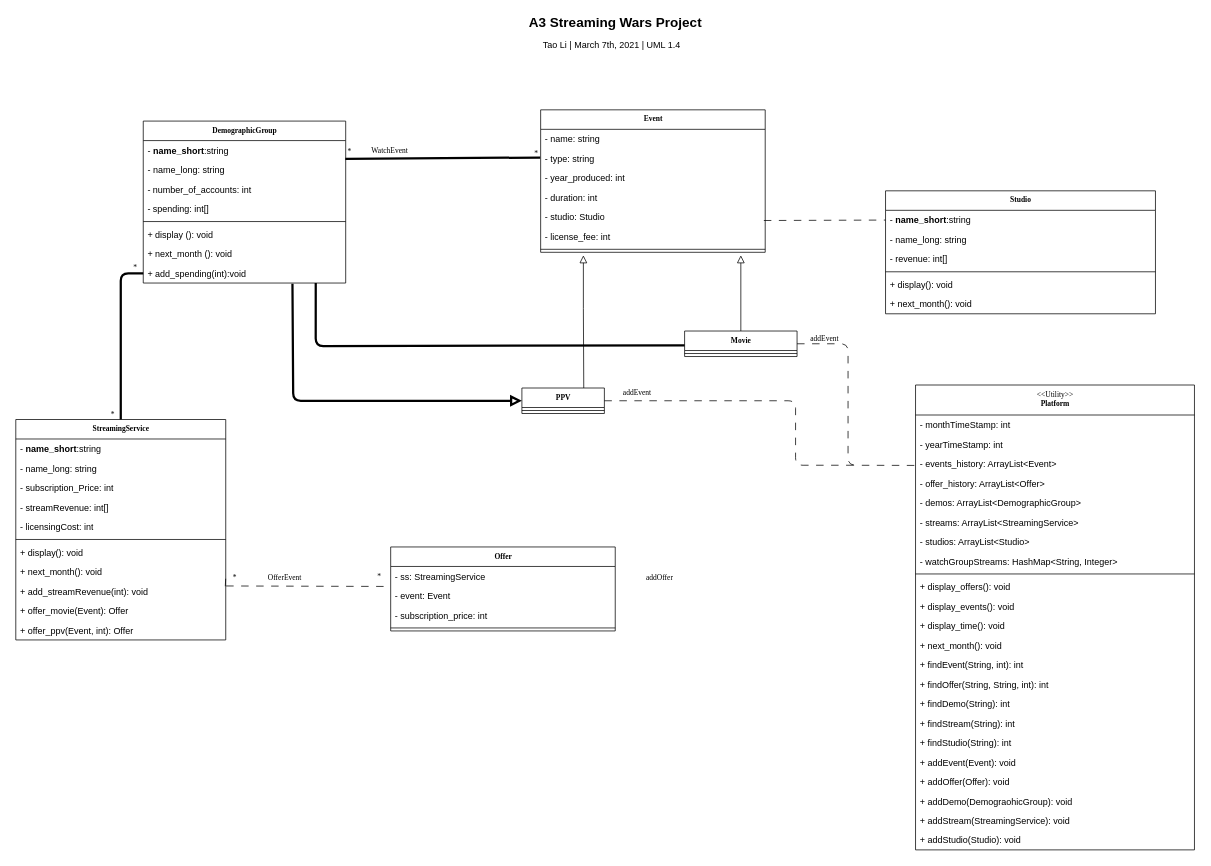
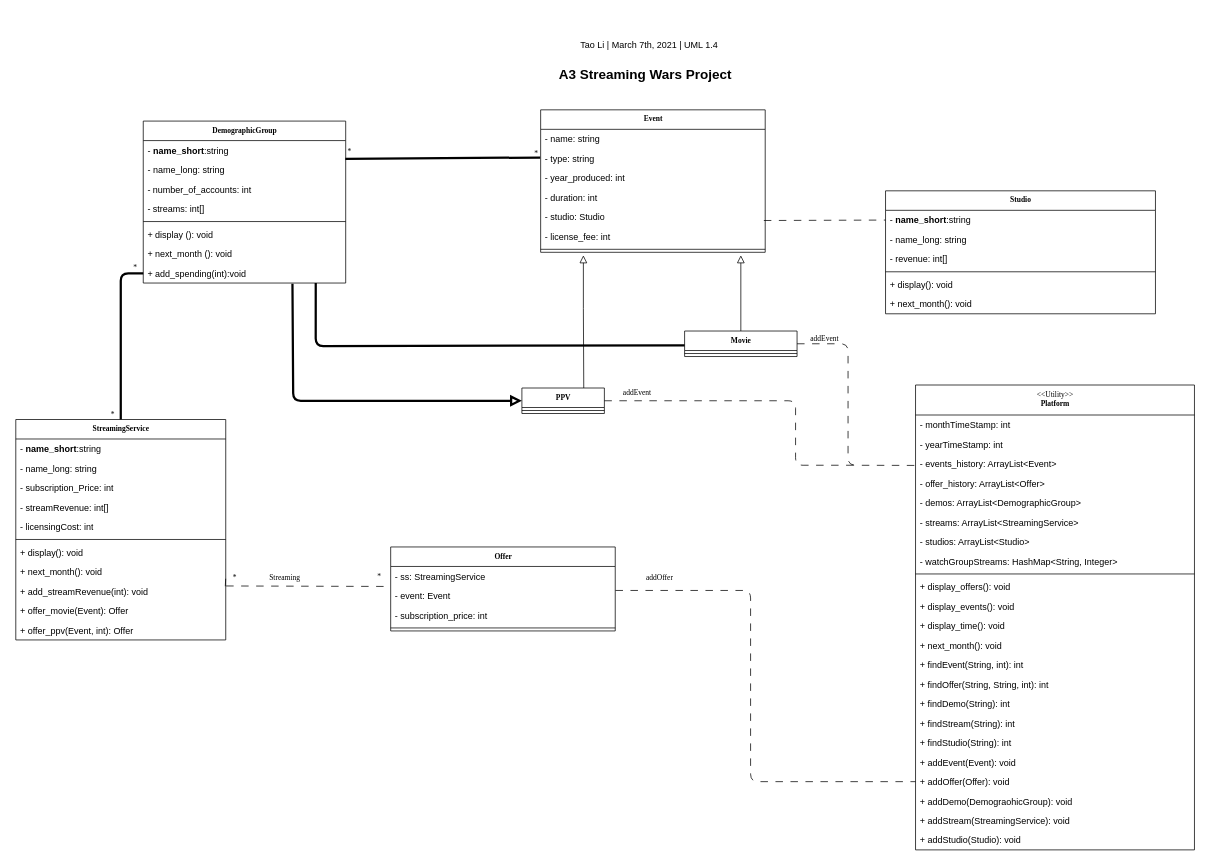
(615, 23) -> (645, 75)
(612, 45) -> (649, 45)
(390, 150) -> none
(184, 209) -> (183, 209)
(285, 578) -> (285, 578)
none -> (750, 701)
